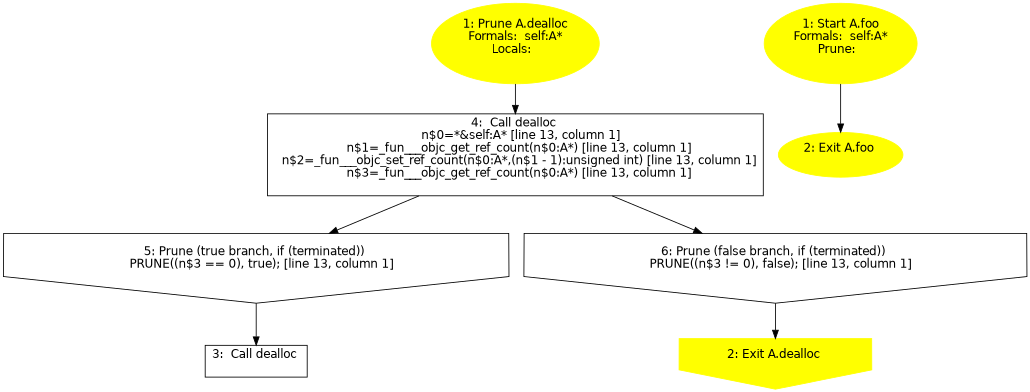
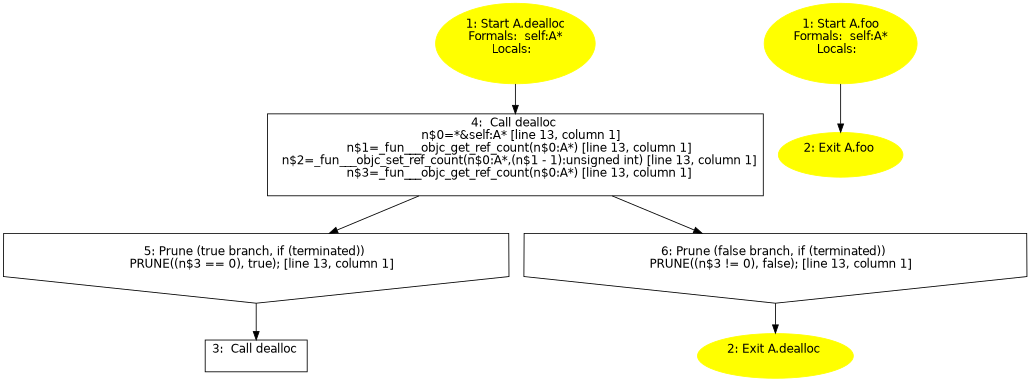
(515, 44) -> (515, 44)
(841, 44) -> (841, 44)
(775, 361) -> (775, 356)
